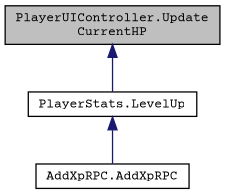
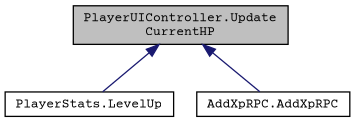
(113, 147) -> (236, 72)
